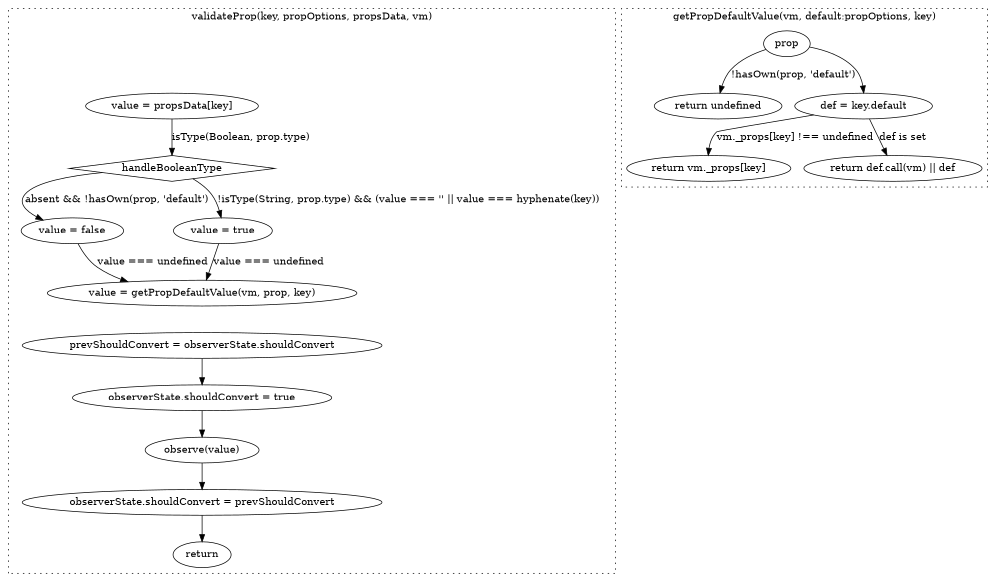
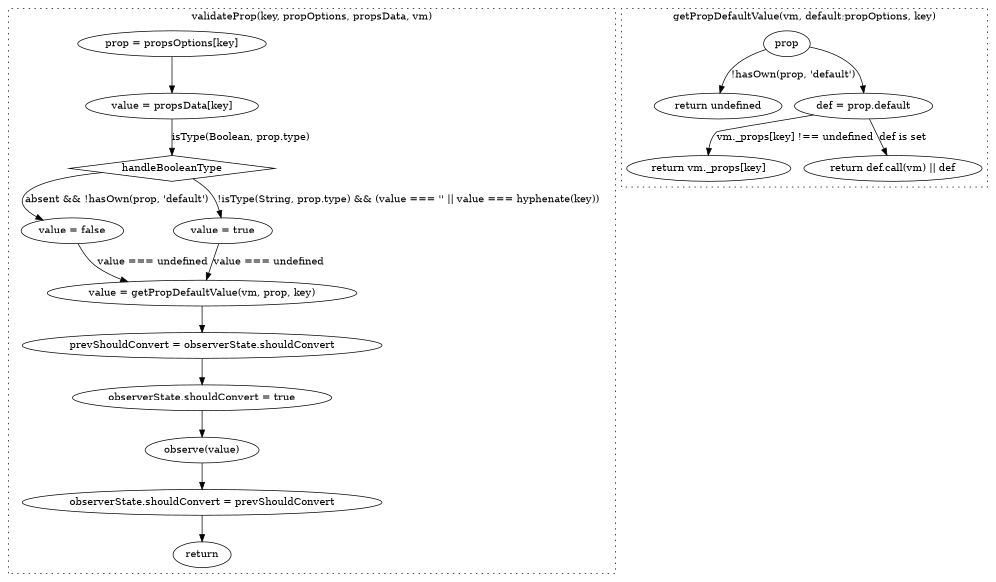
none -> (172, 44)
(864, 106) -> (864, 106)
none -> (202, 316)
